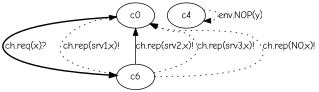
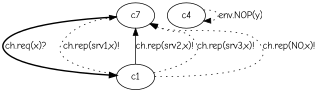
(136, 16) -> (136, 16)
(136, 77) -> (136, 77)
